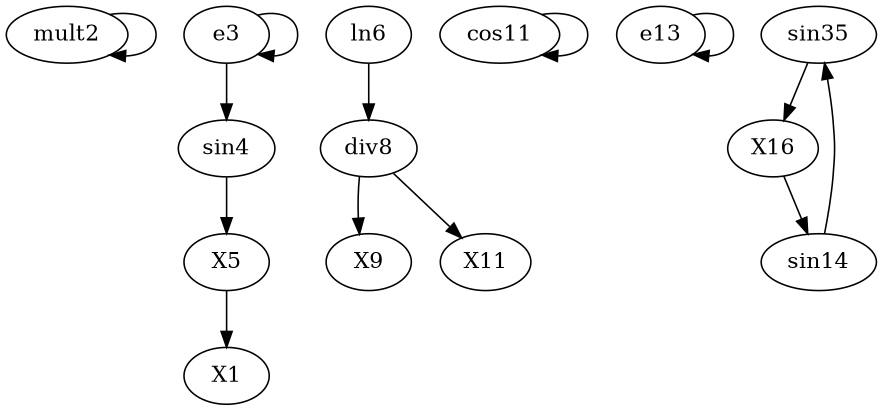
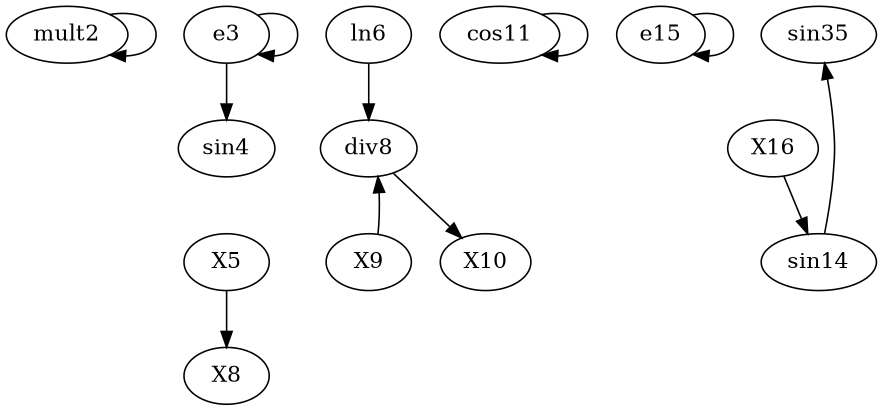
(661, 35) -> (661, 35)
(799, 84) -> none
(358, 197) -> (379, 213)
(227, 198) -> none
(486, 262) -> (486, 262)
(227, 376) -> (227, 376)
